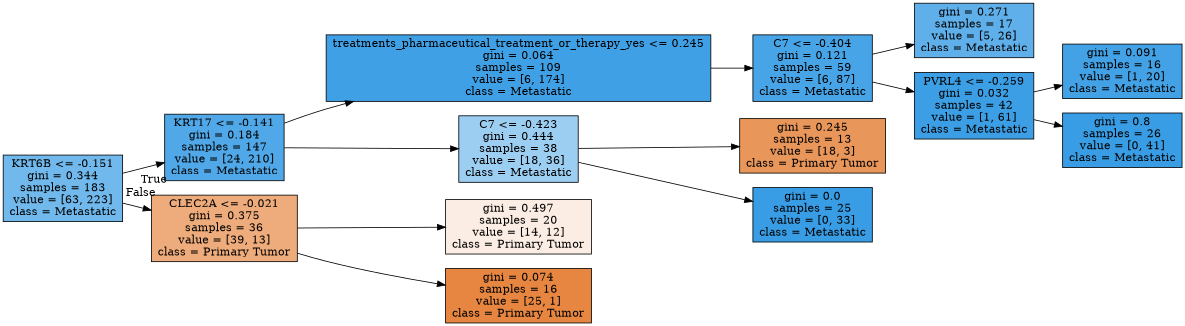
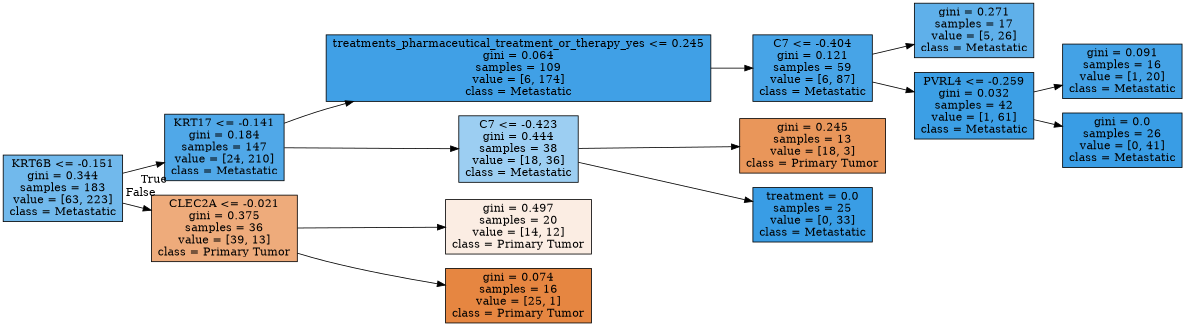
(1122, 140) -> (1122, 140)
(813, 215) -> (813, 215)
